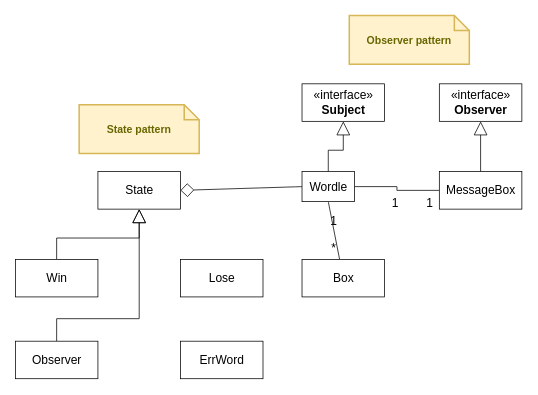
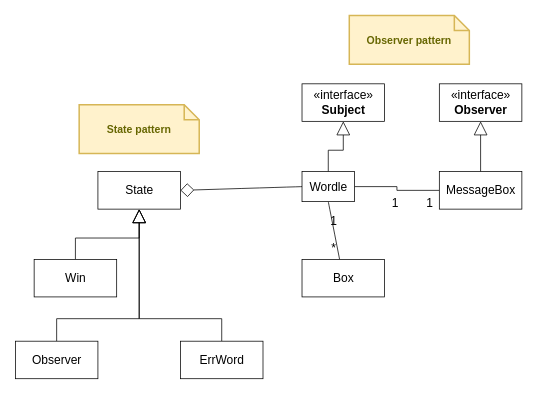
(57, 278) -> (75, 278)
(222, 278) -> none
none -> (192, 318)
